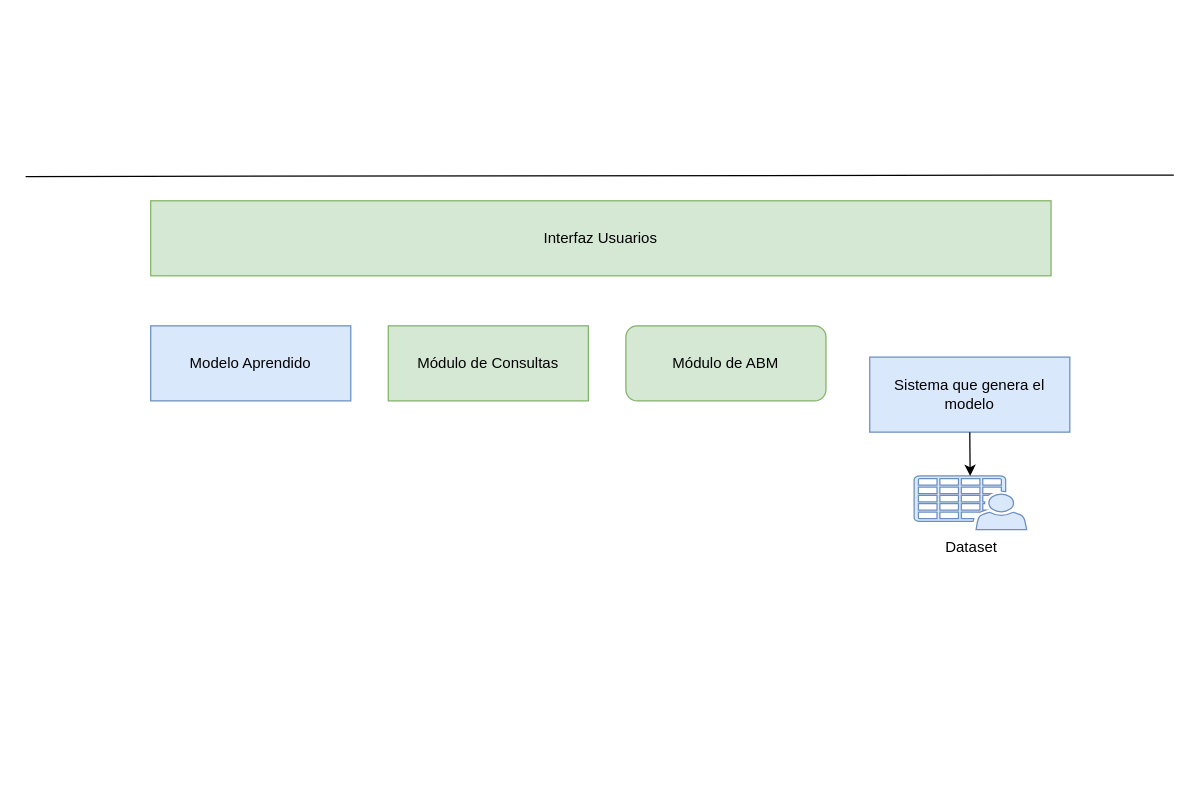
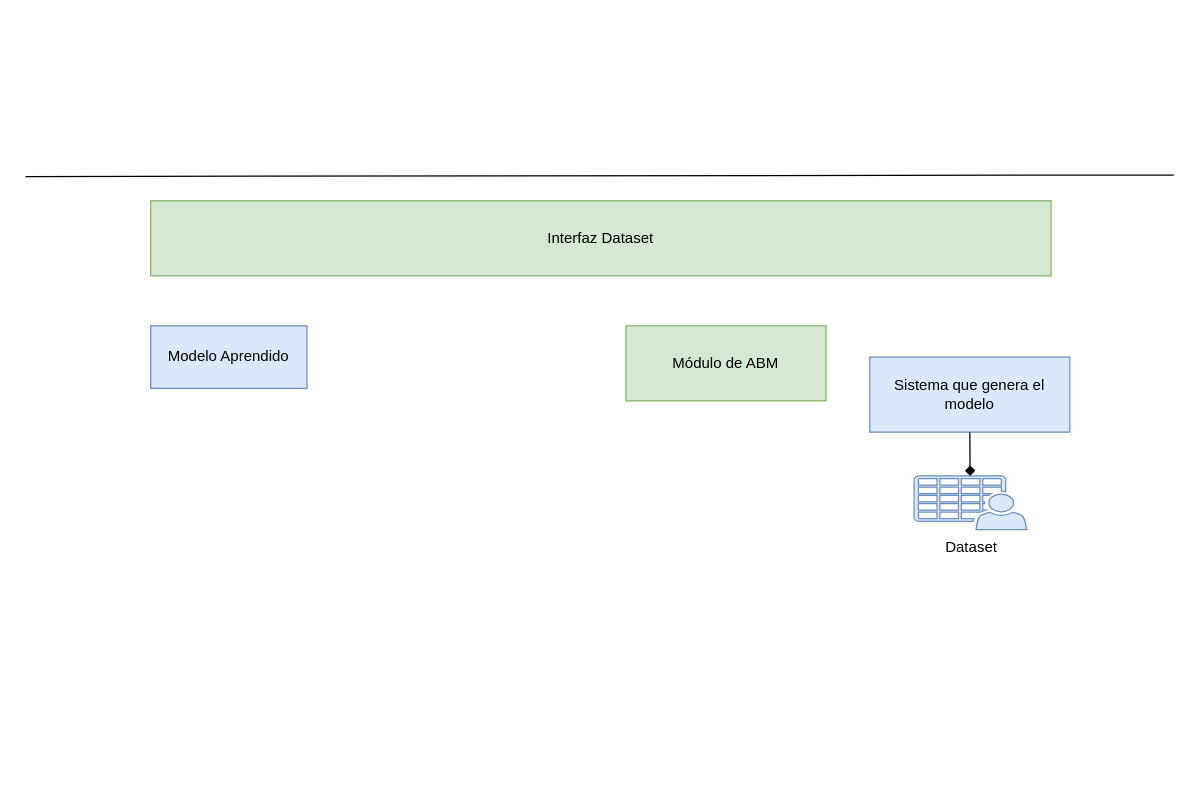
(601, 238) -> (601, 238)
(251, 363) -> (229, 357)
(488, 363) -> none
(726, 363) -> (726, 363)
(970, 466) -> (970, 465)
